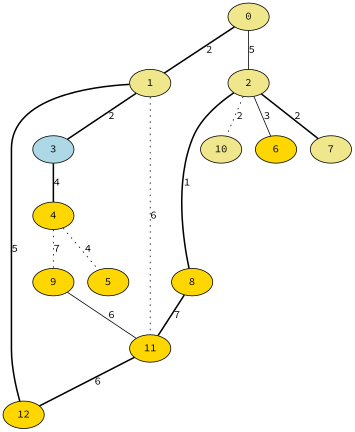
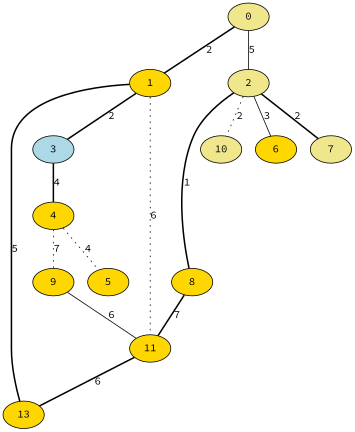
(150, 83) -> (150, 83)
(24, 415) -> (24, 415)
